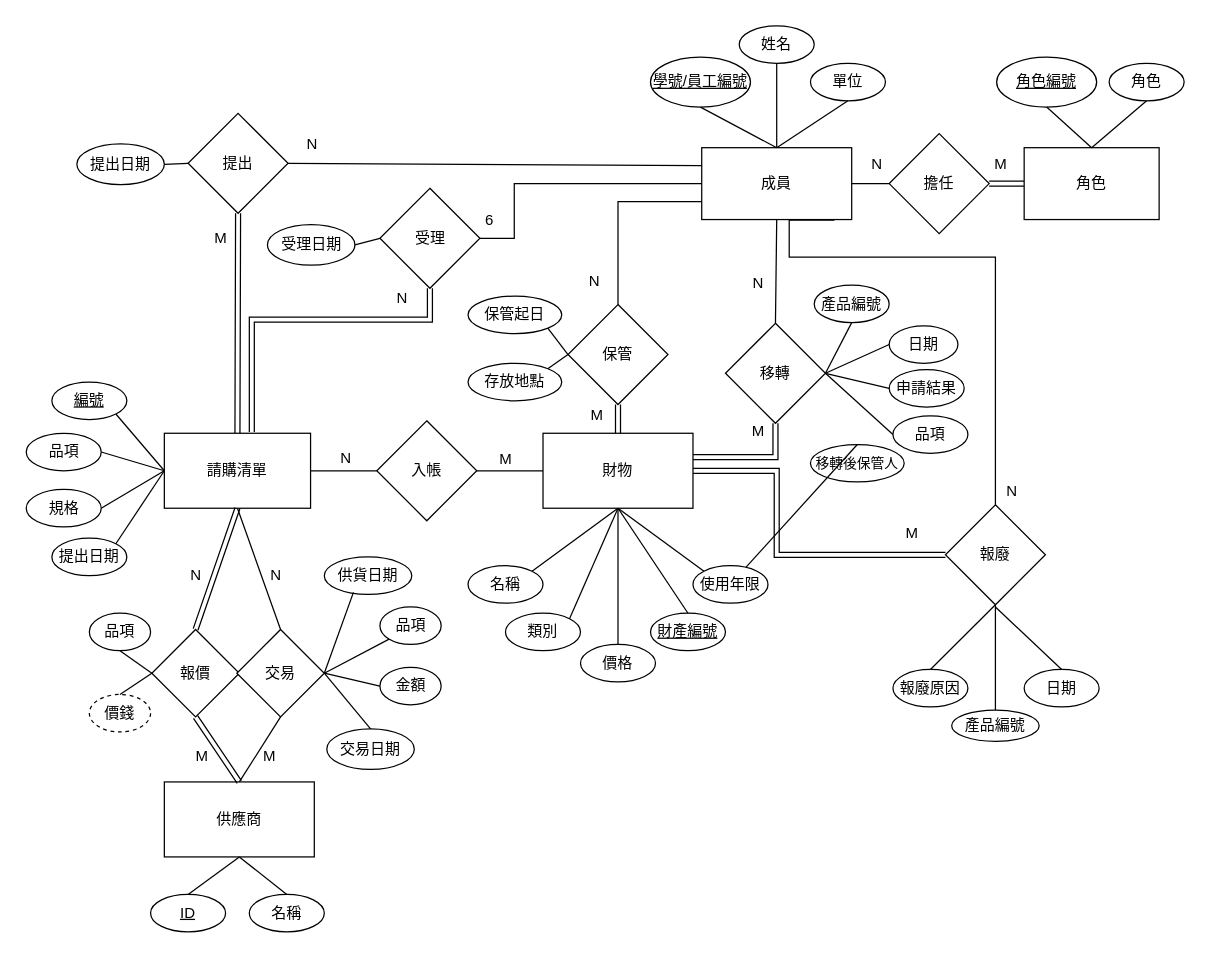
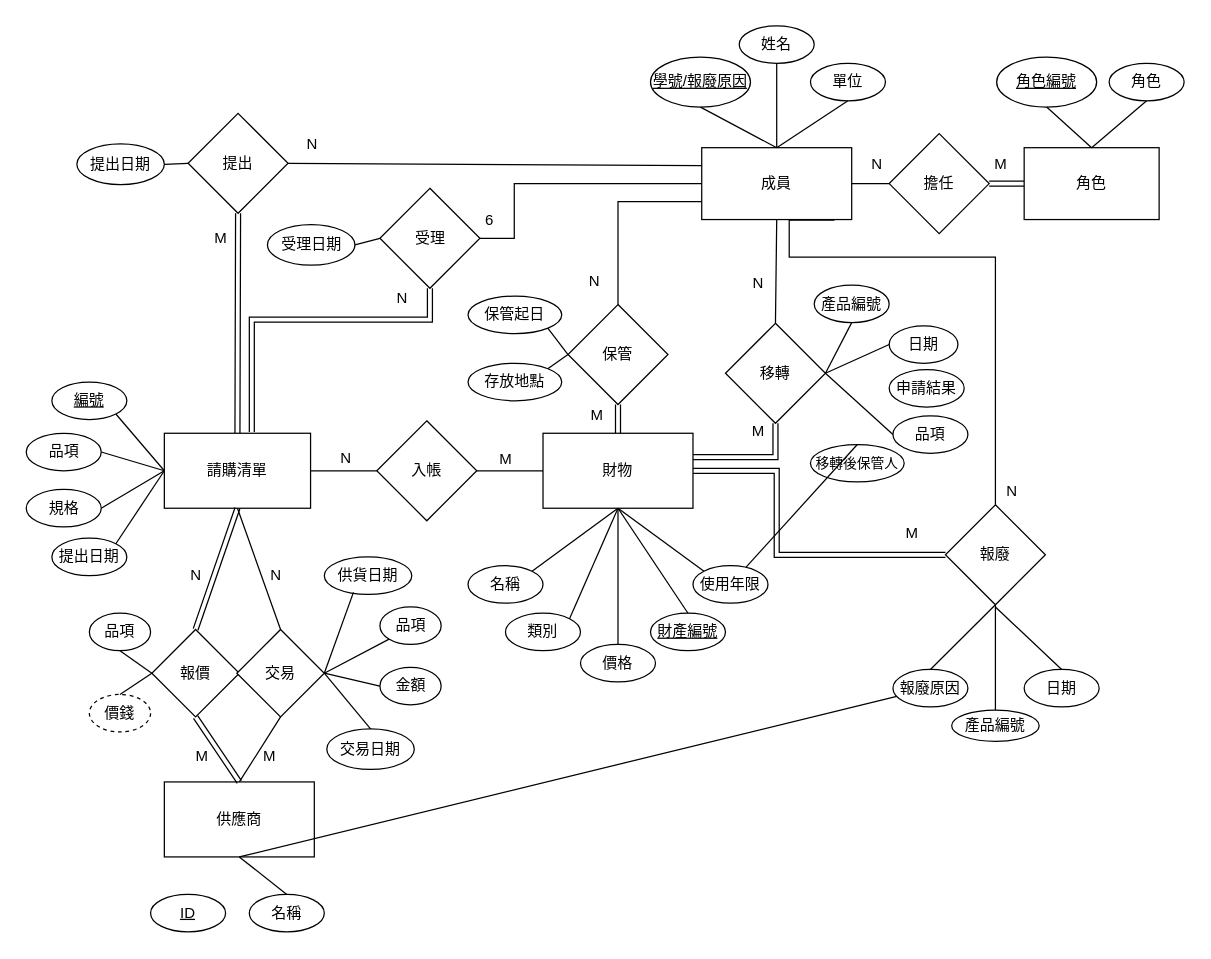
(701, 82) -> (701, 82)
(859, 381) -> none
(213, 877) -> (569, 776)
